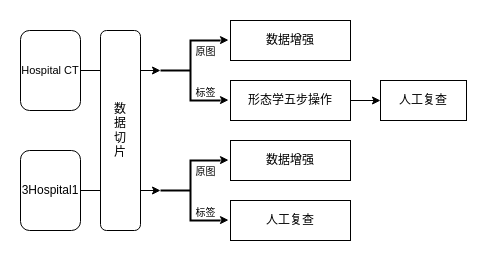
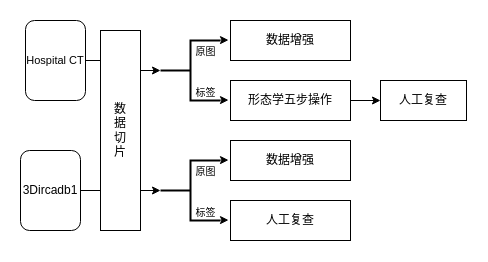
(51, 71) -> (56, 61)
(121, 131) -> (121, 131)
(51, 191) -> (51, 191)
